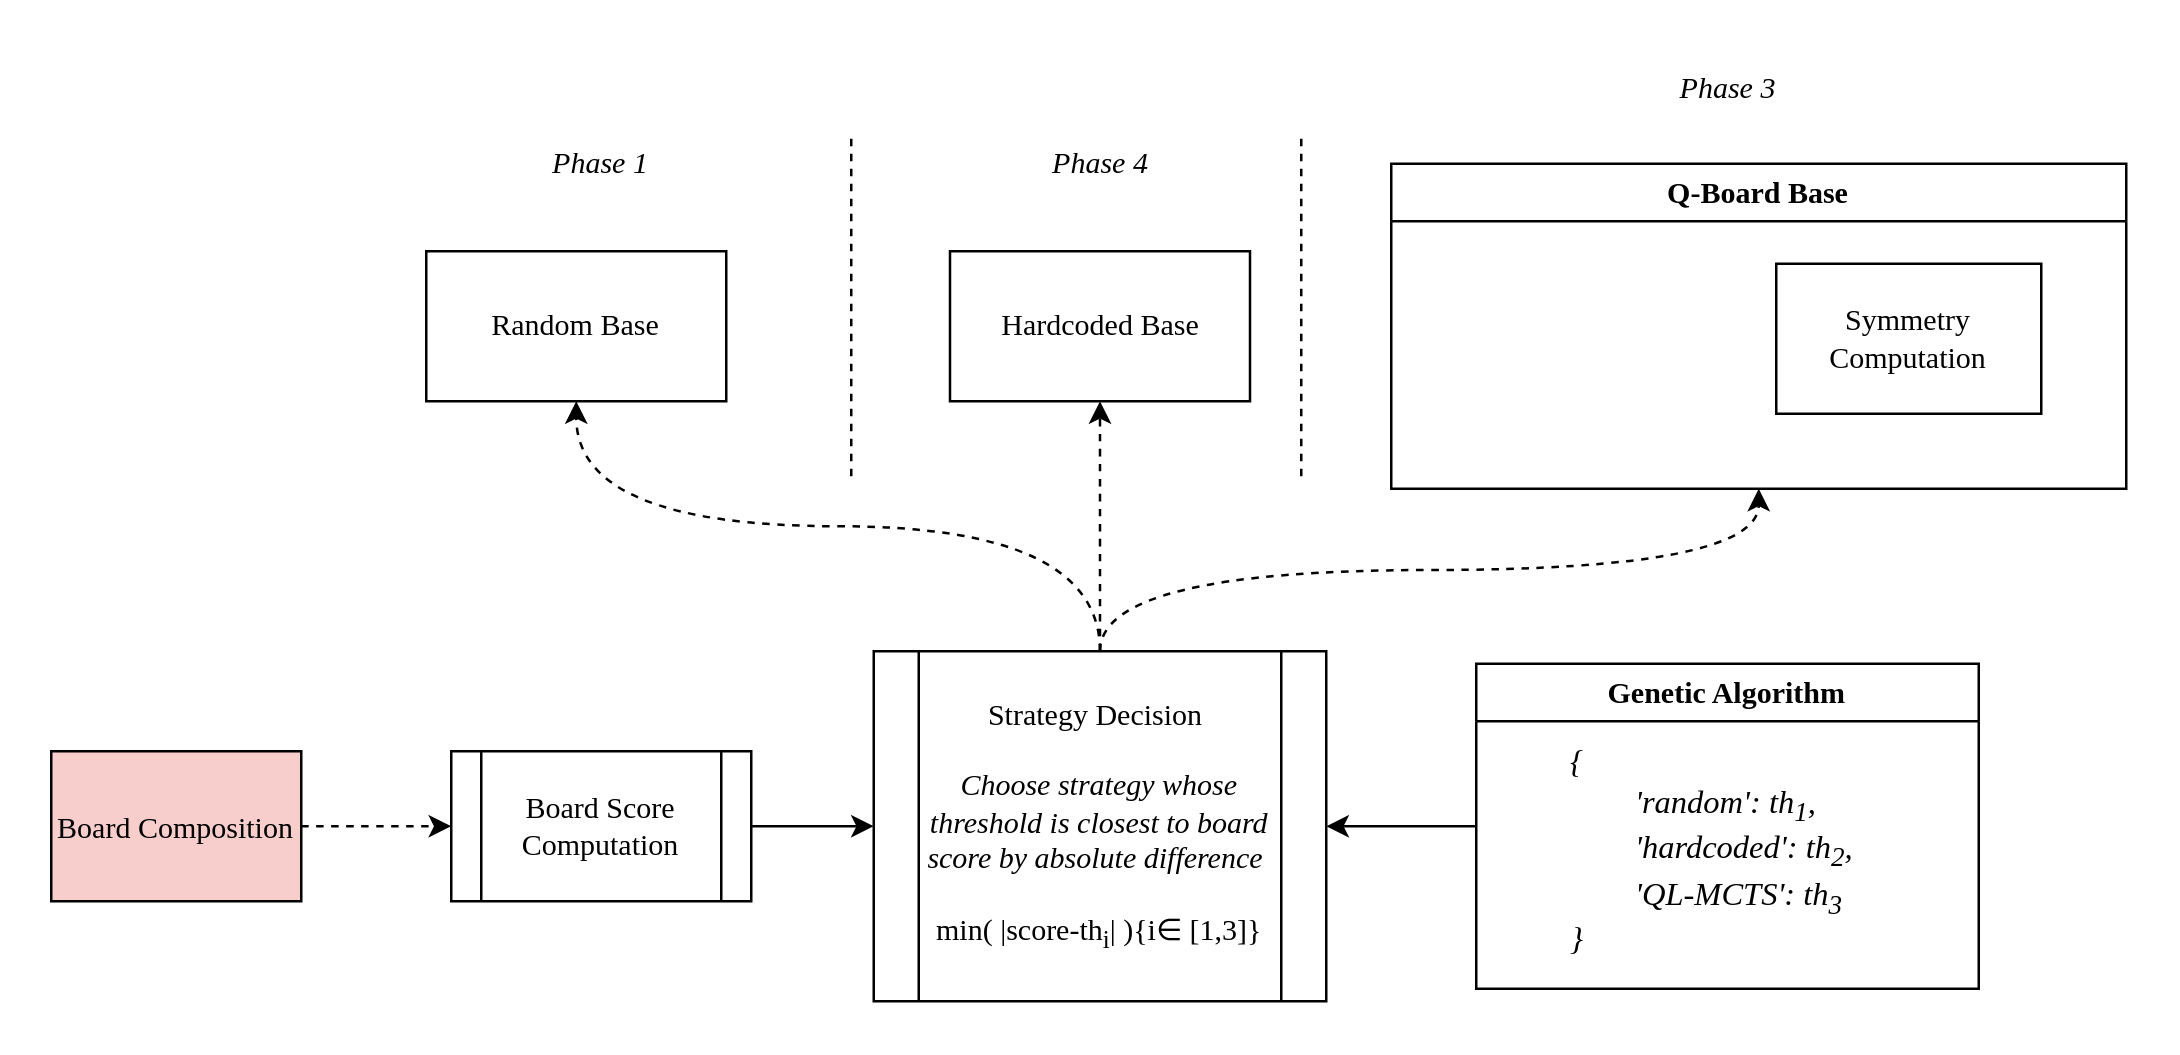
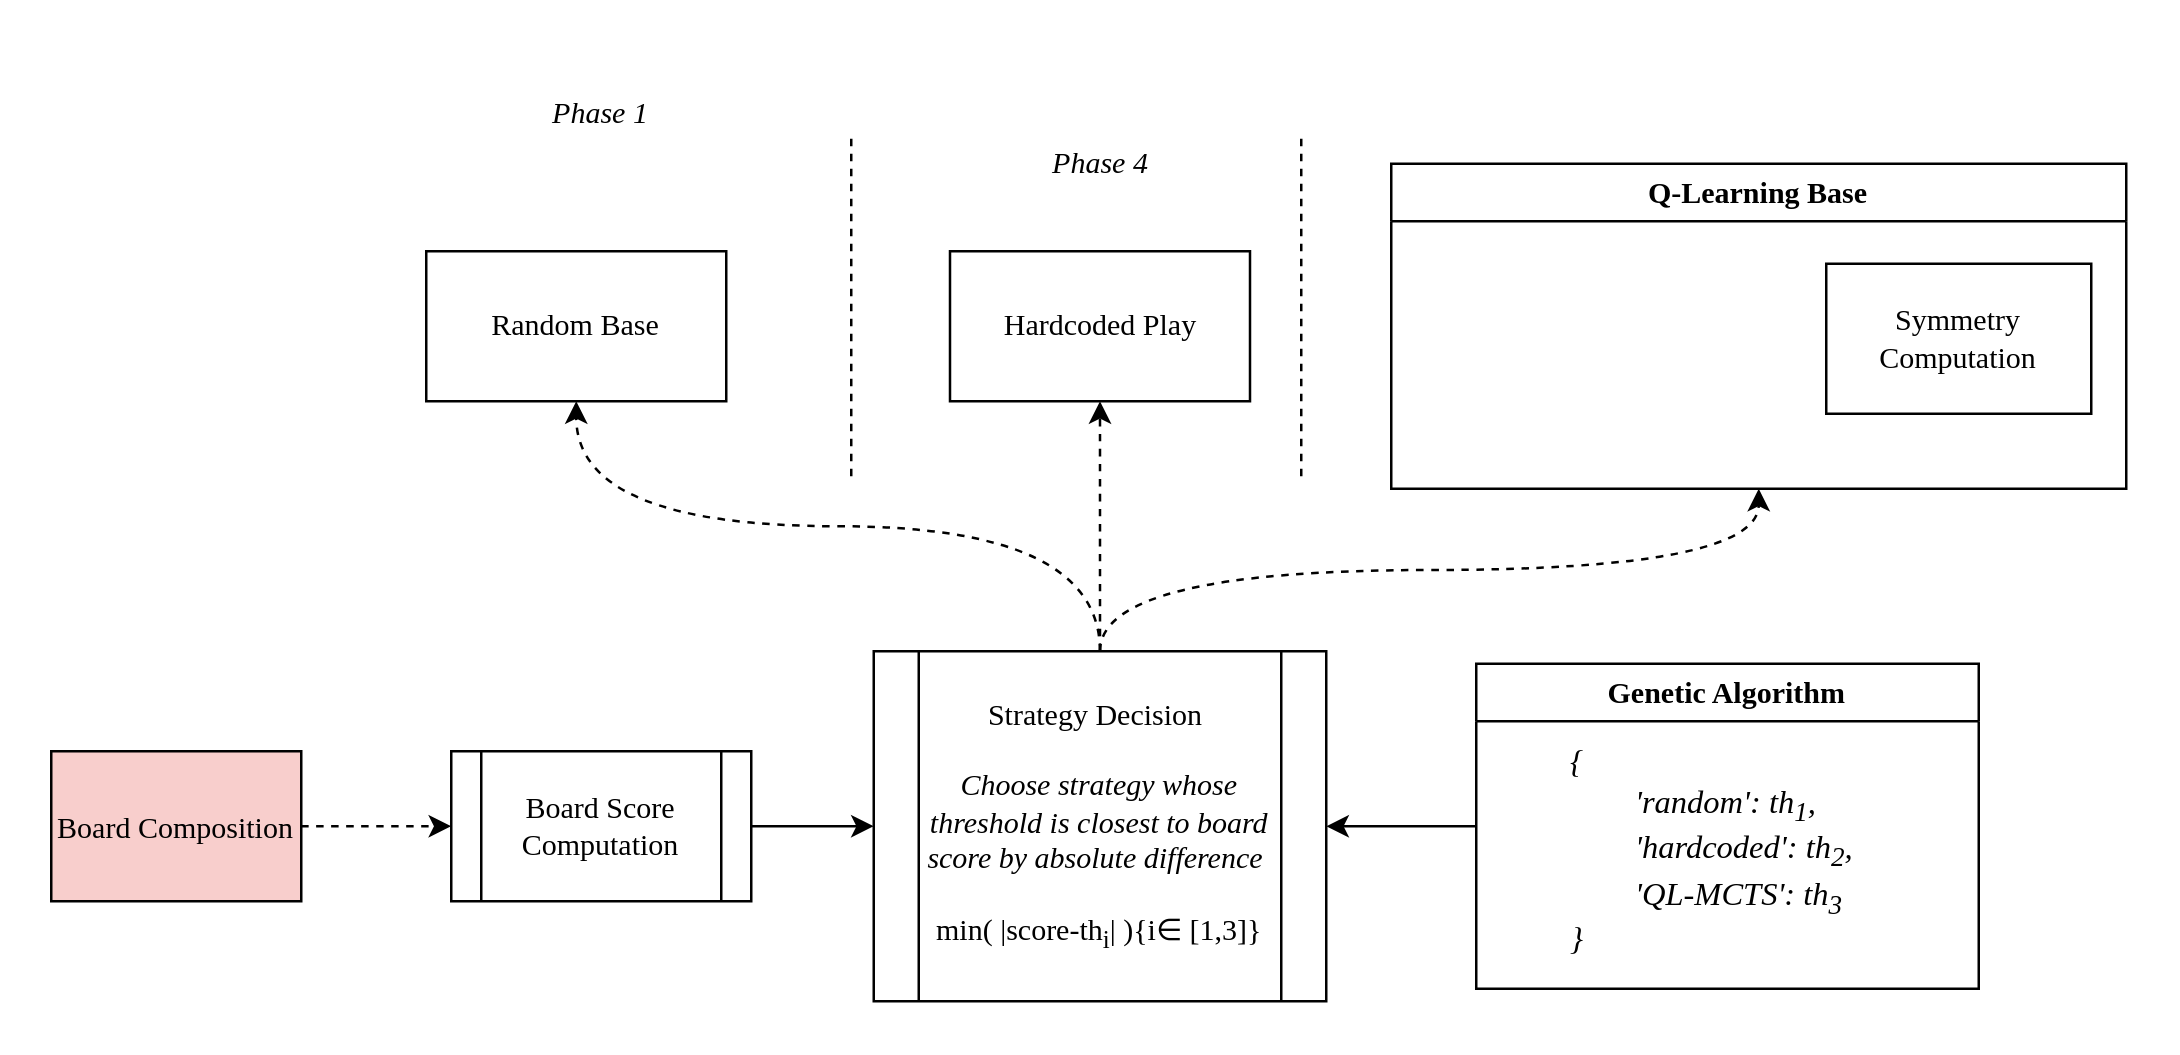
(1728, 89) -> none
(601, 164) -> (601, 114)
(1759, 194) -> (1759, 194)
(1101, 326) -> (1101, 326)
(1909, 339) -> (1959, 339)
